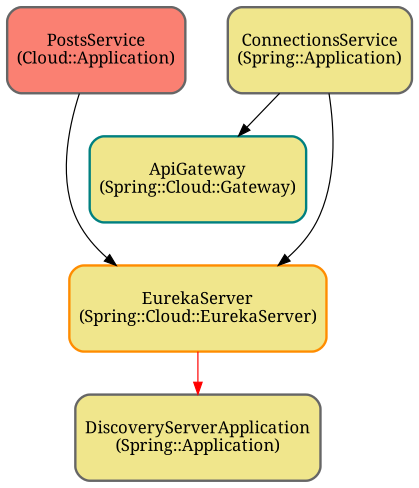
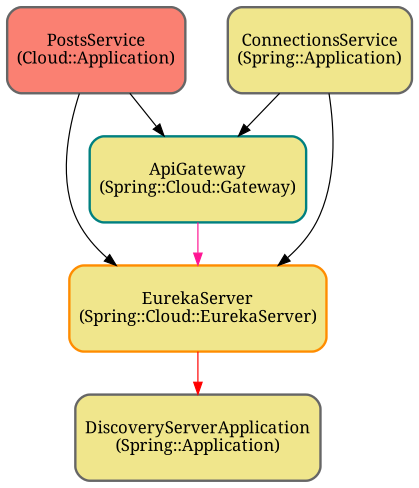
none -> (143, 110)
none -> (198, 238)
